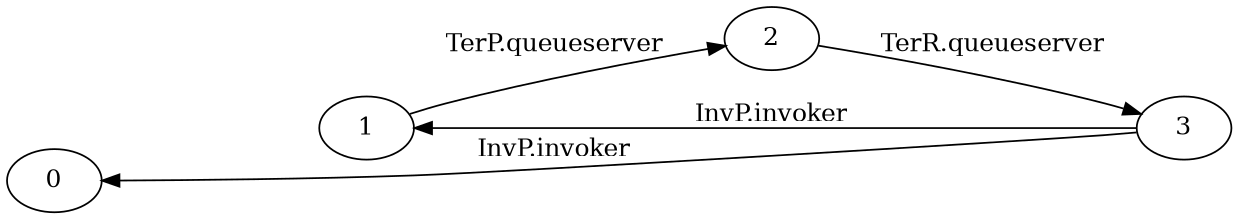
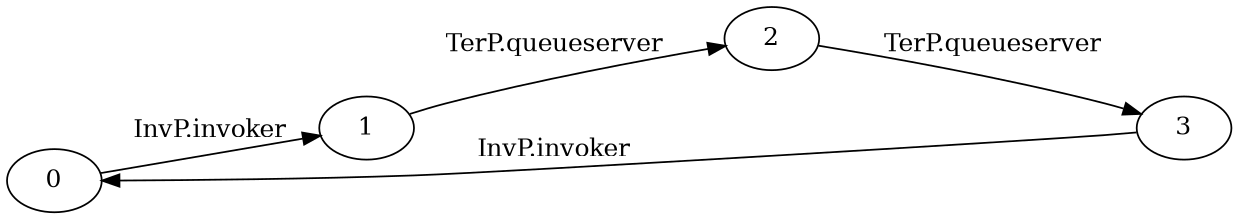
(993, 45) -> (993, 45)
(784, 128) -> (202, 156)
